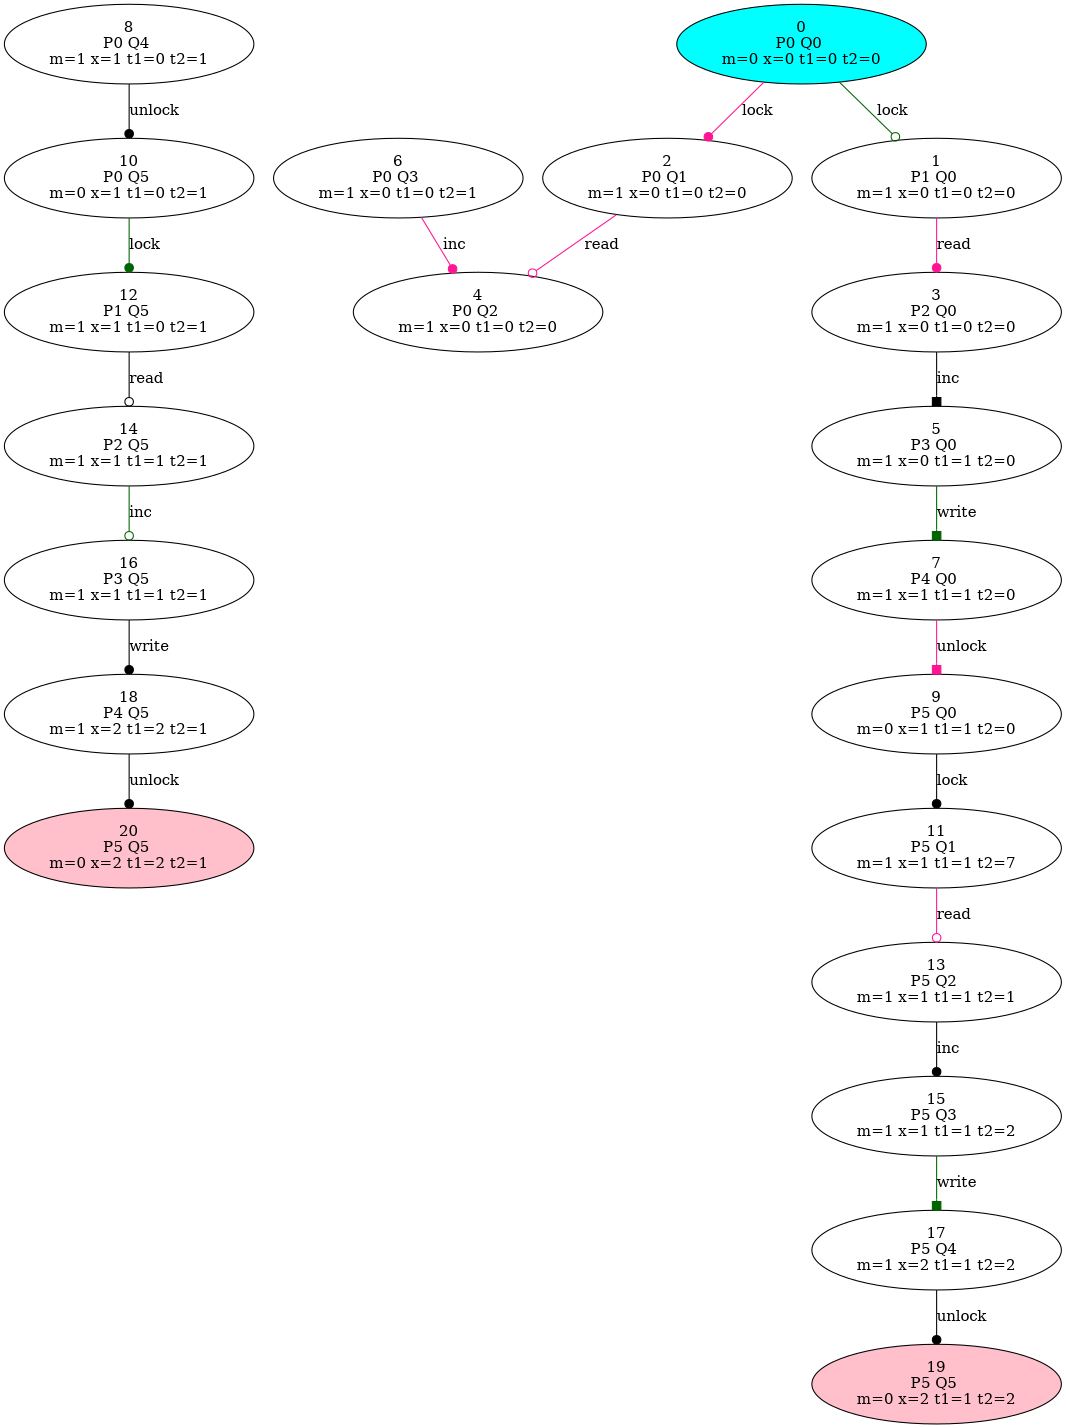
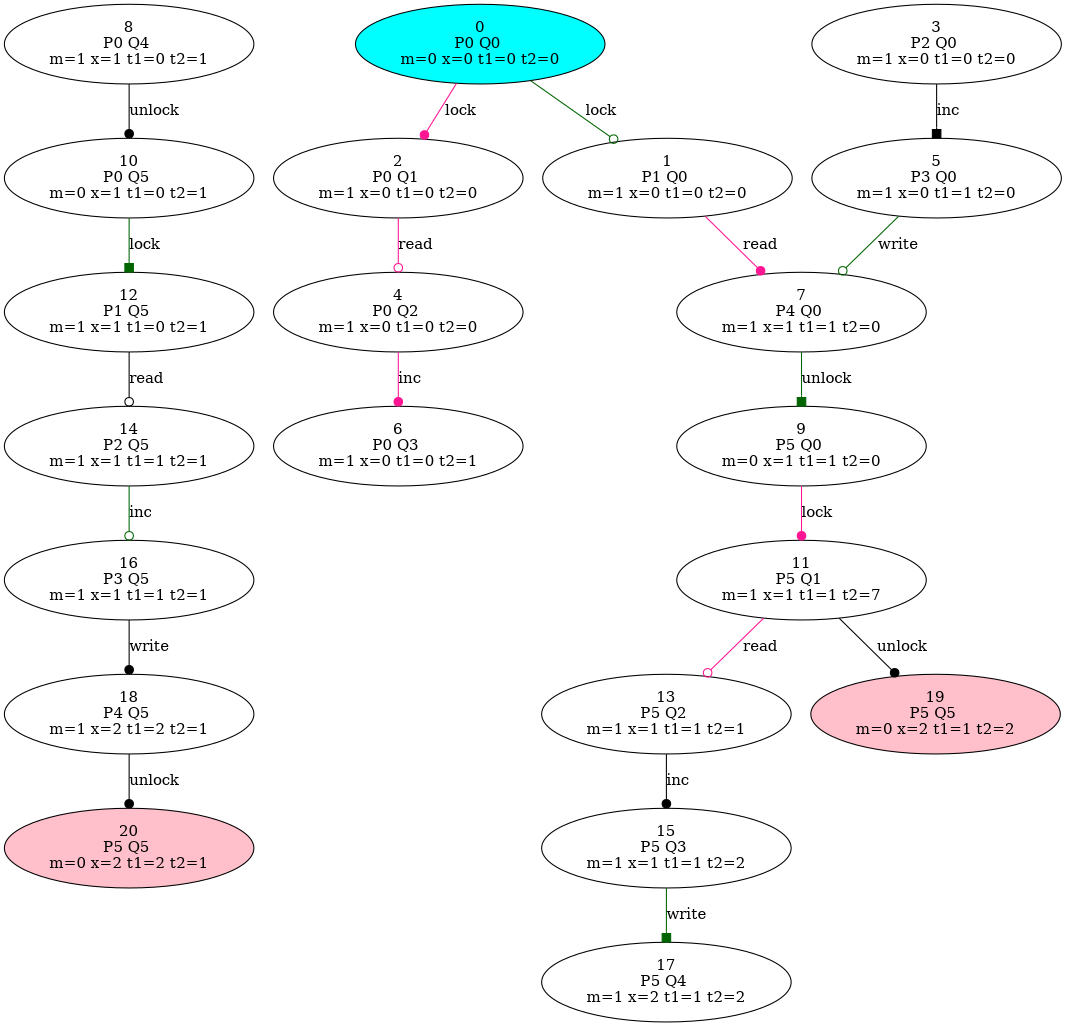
(129, 241) -> (129, 240)
(436, 241) -> (398, 375)
(937, 241) -> (731, 242)
(937, 508) -> (872, 242)
(937, 642) -> (802, 374)
(937, 777) -> (802, 509)
(937, 1313) -> (865, 644)
